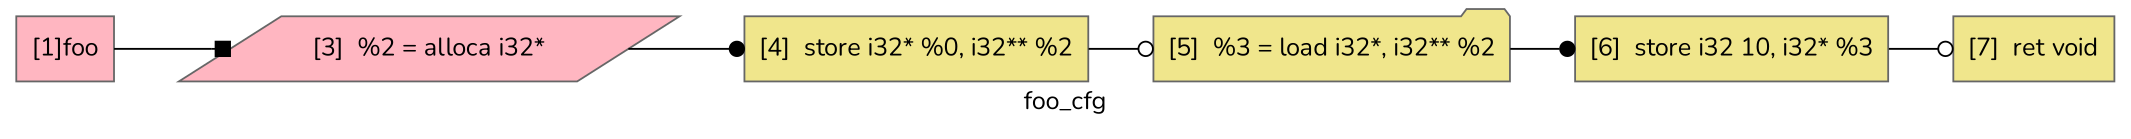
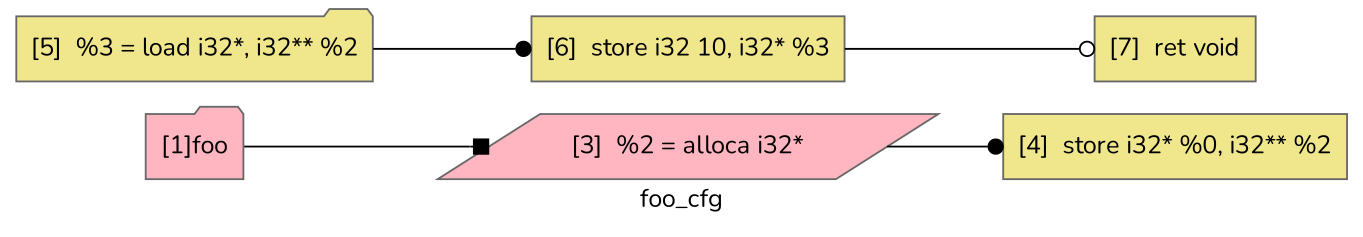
(65, 49) -> (195, 147)
(1113, 49) -> none
